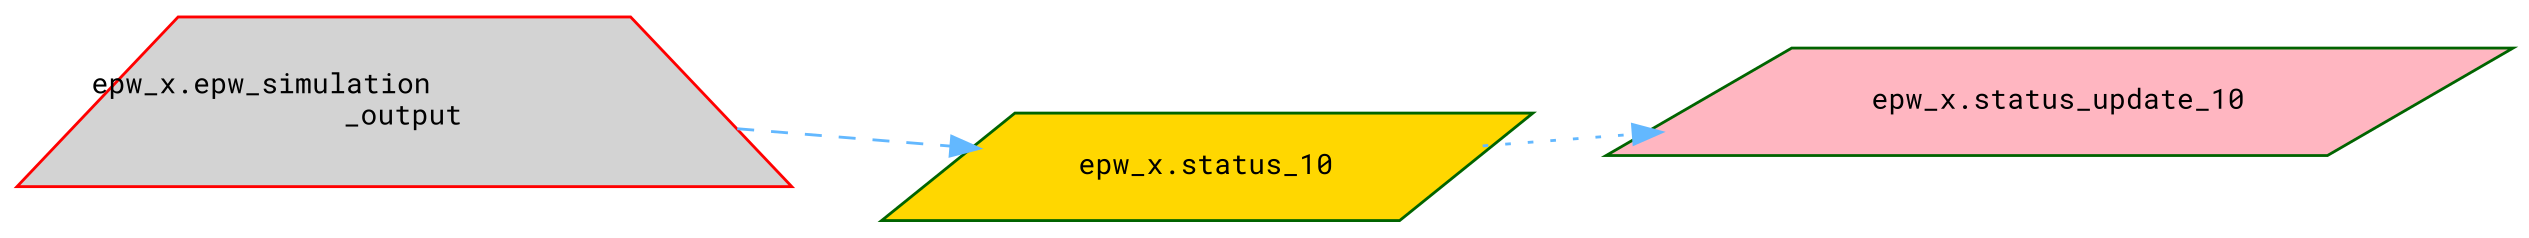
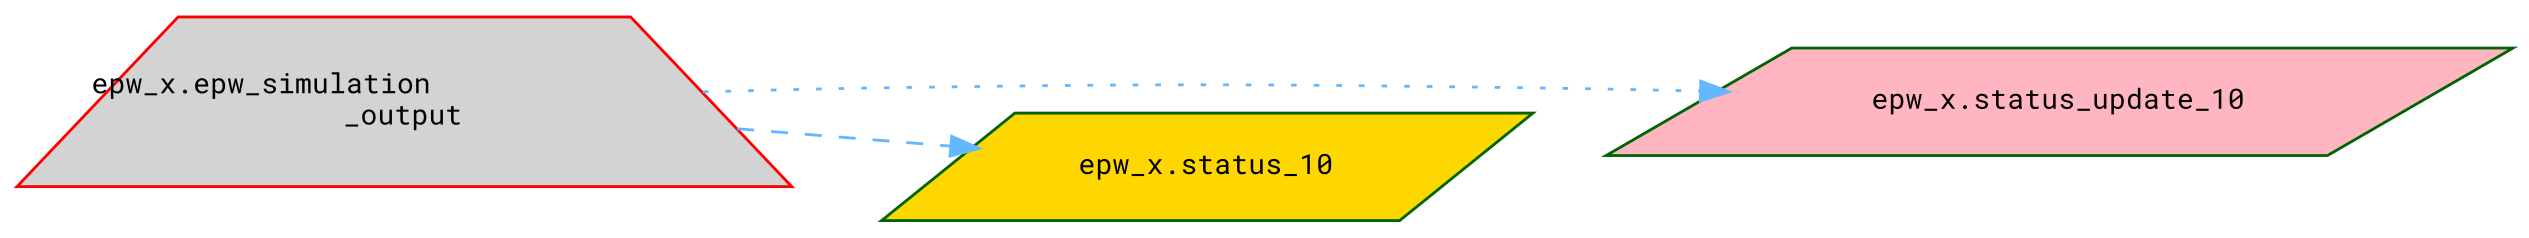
(1558, 140) -> (1202, 85)
